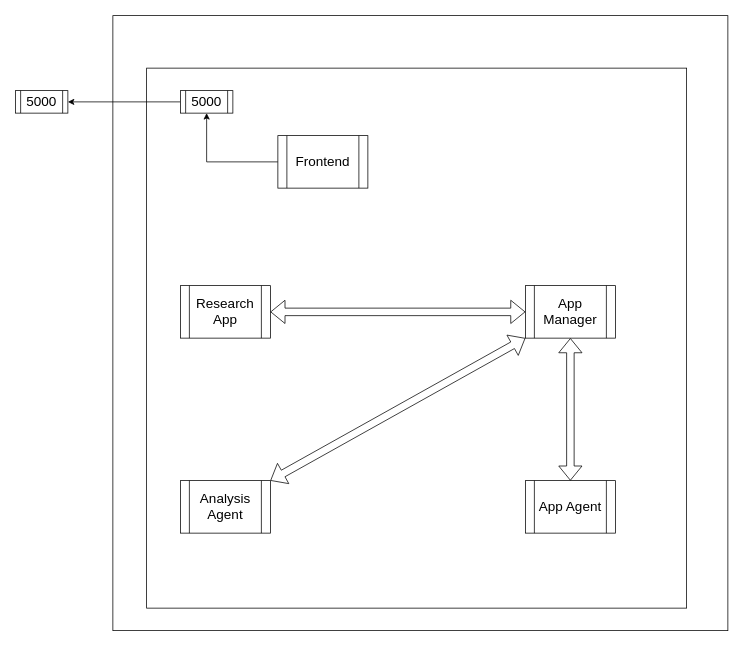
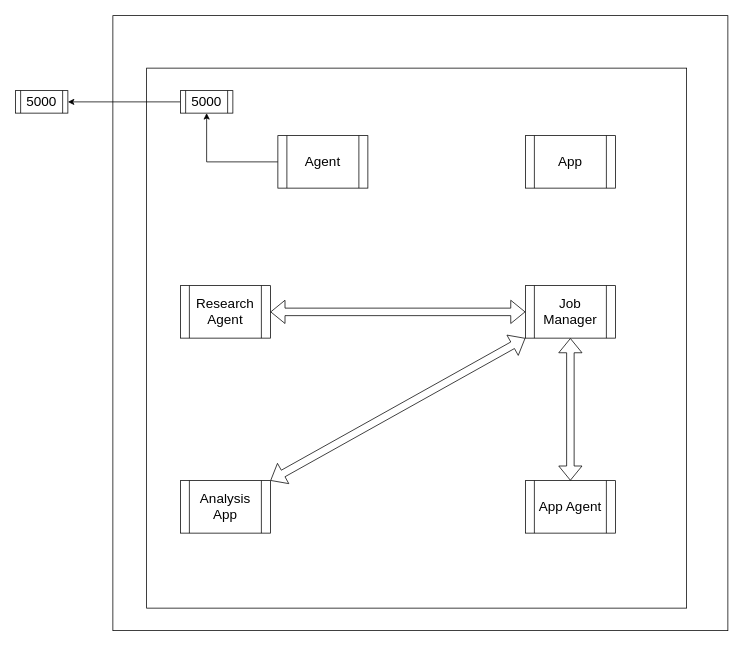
(323, 162) -> (323, 162)
none -> (570, 162)
(225, 312) -> (225, 312)
(570, 312) -> (570, 312)
(225, 507) -> (225, 507)
